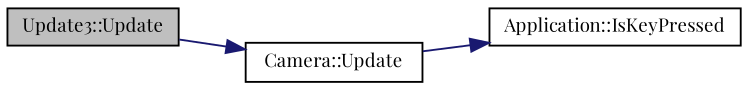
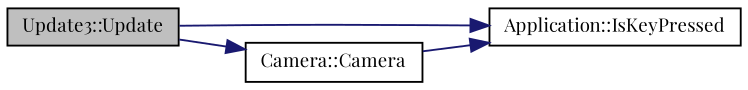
none -> (325, 25)
(334, 62) -> (334, 62)
